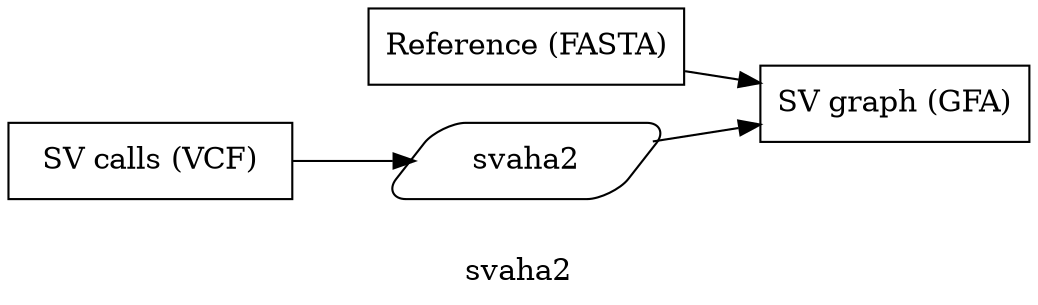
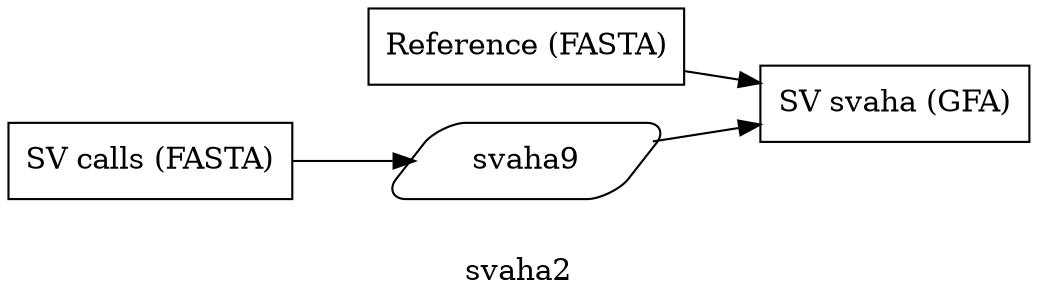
(895, 104) -> (895, 104)
(150, 161) -> (150, 161)
(526, 161) -> (526, 161)
